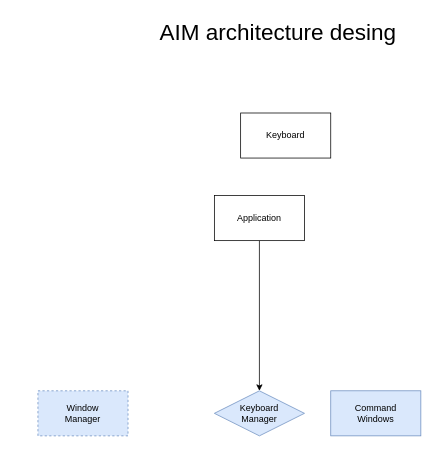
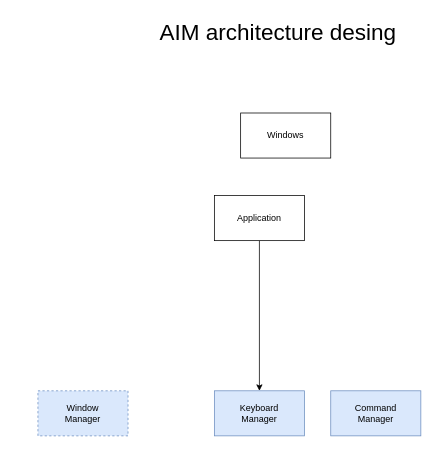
(285, 135) -> (285, 135)
(259, 413) -> (259, 413)
(375, 413) -> (375, 413)
